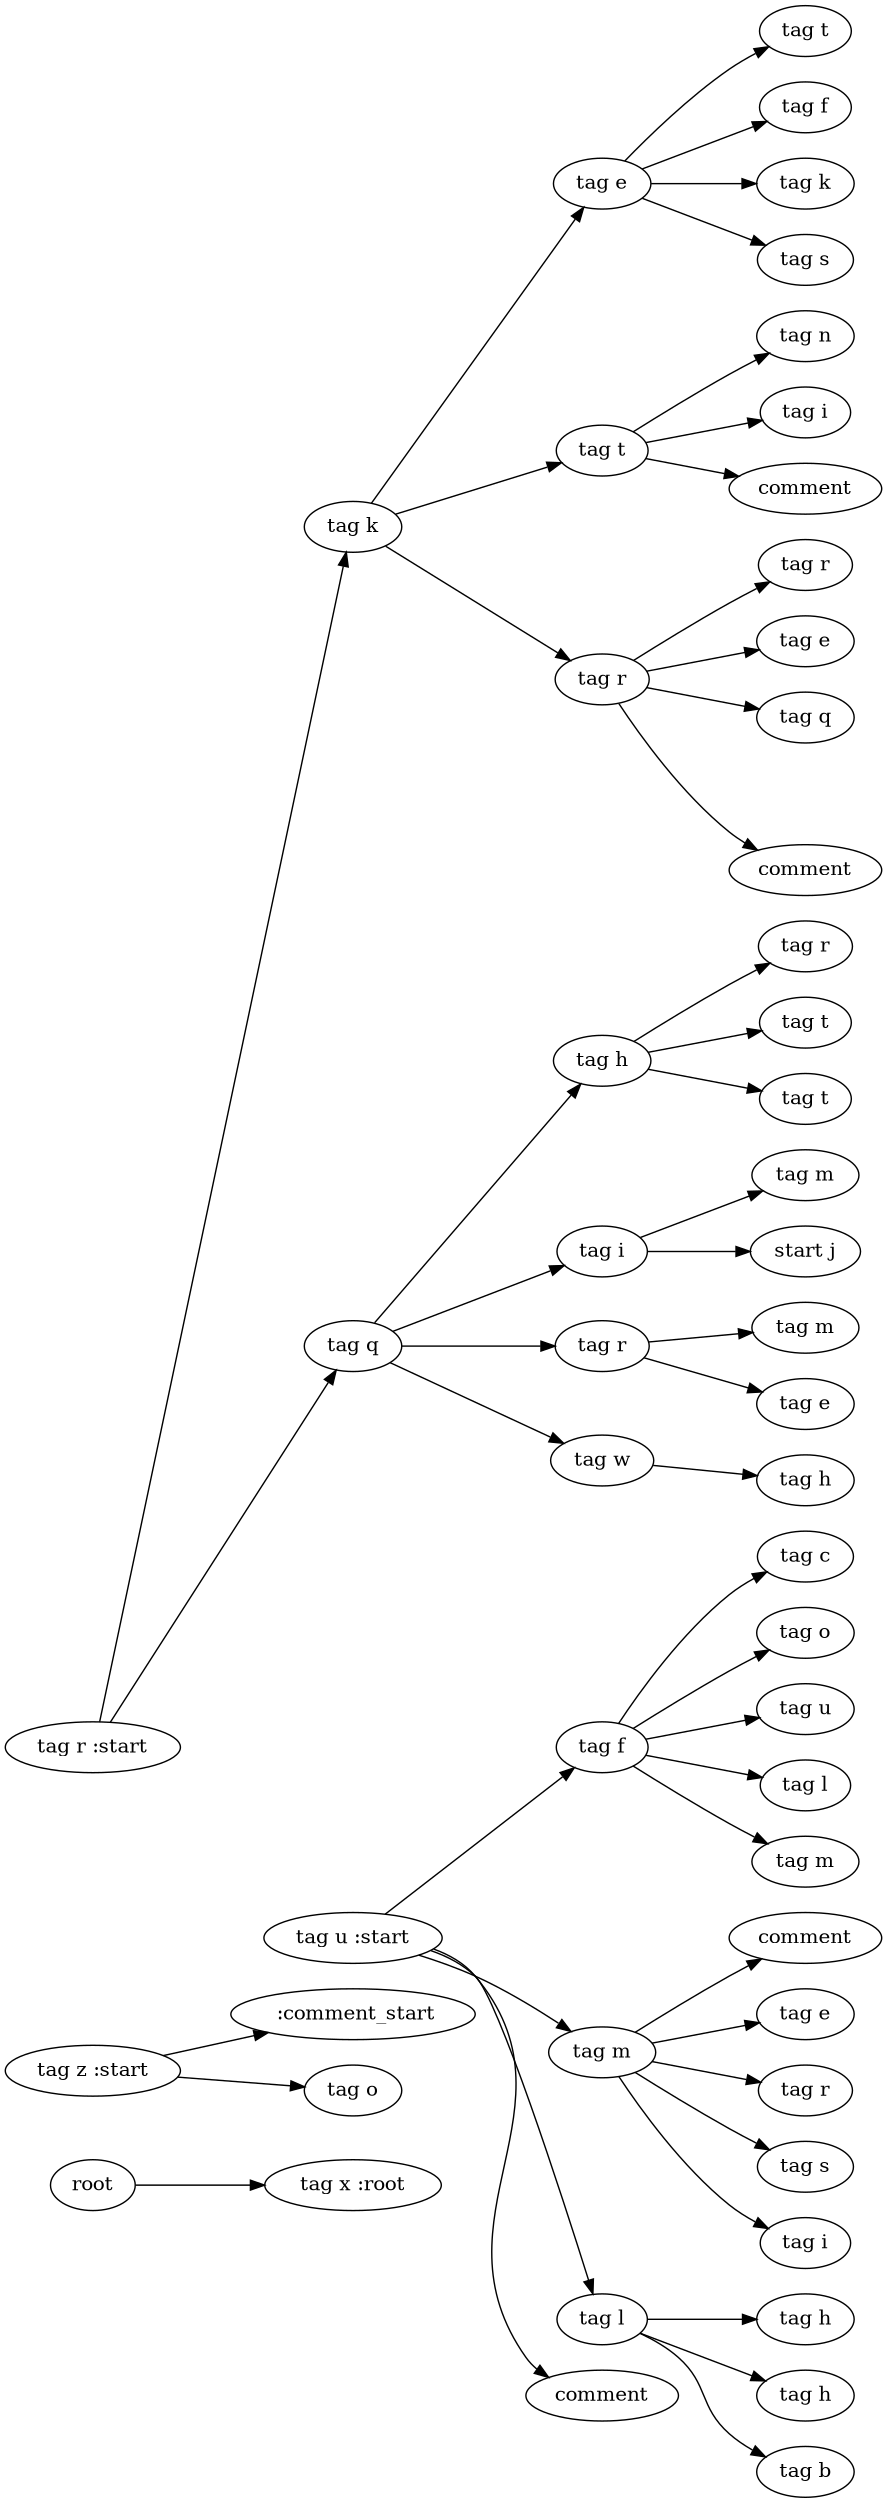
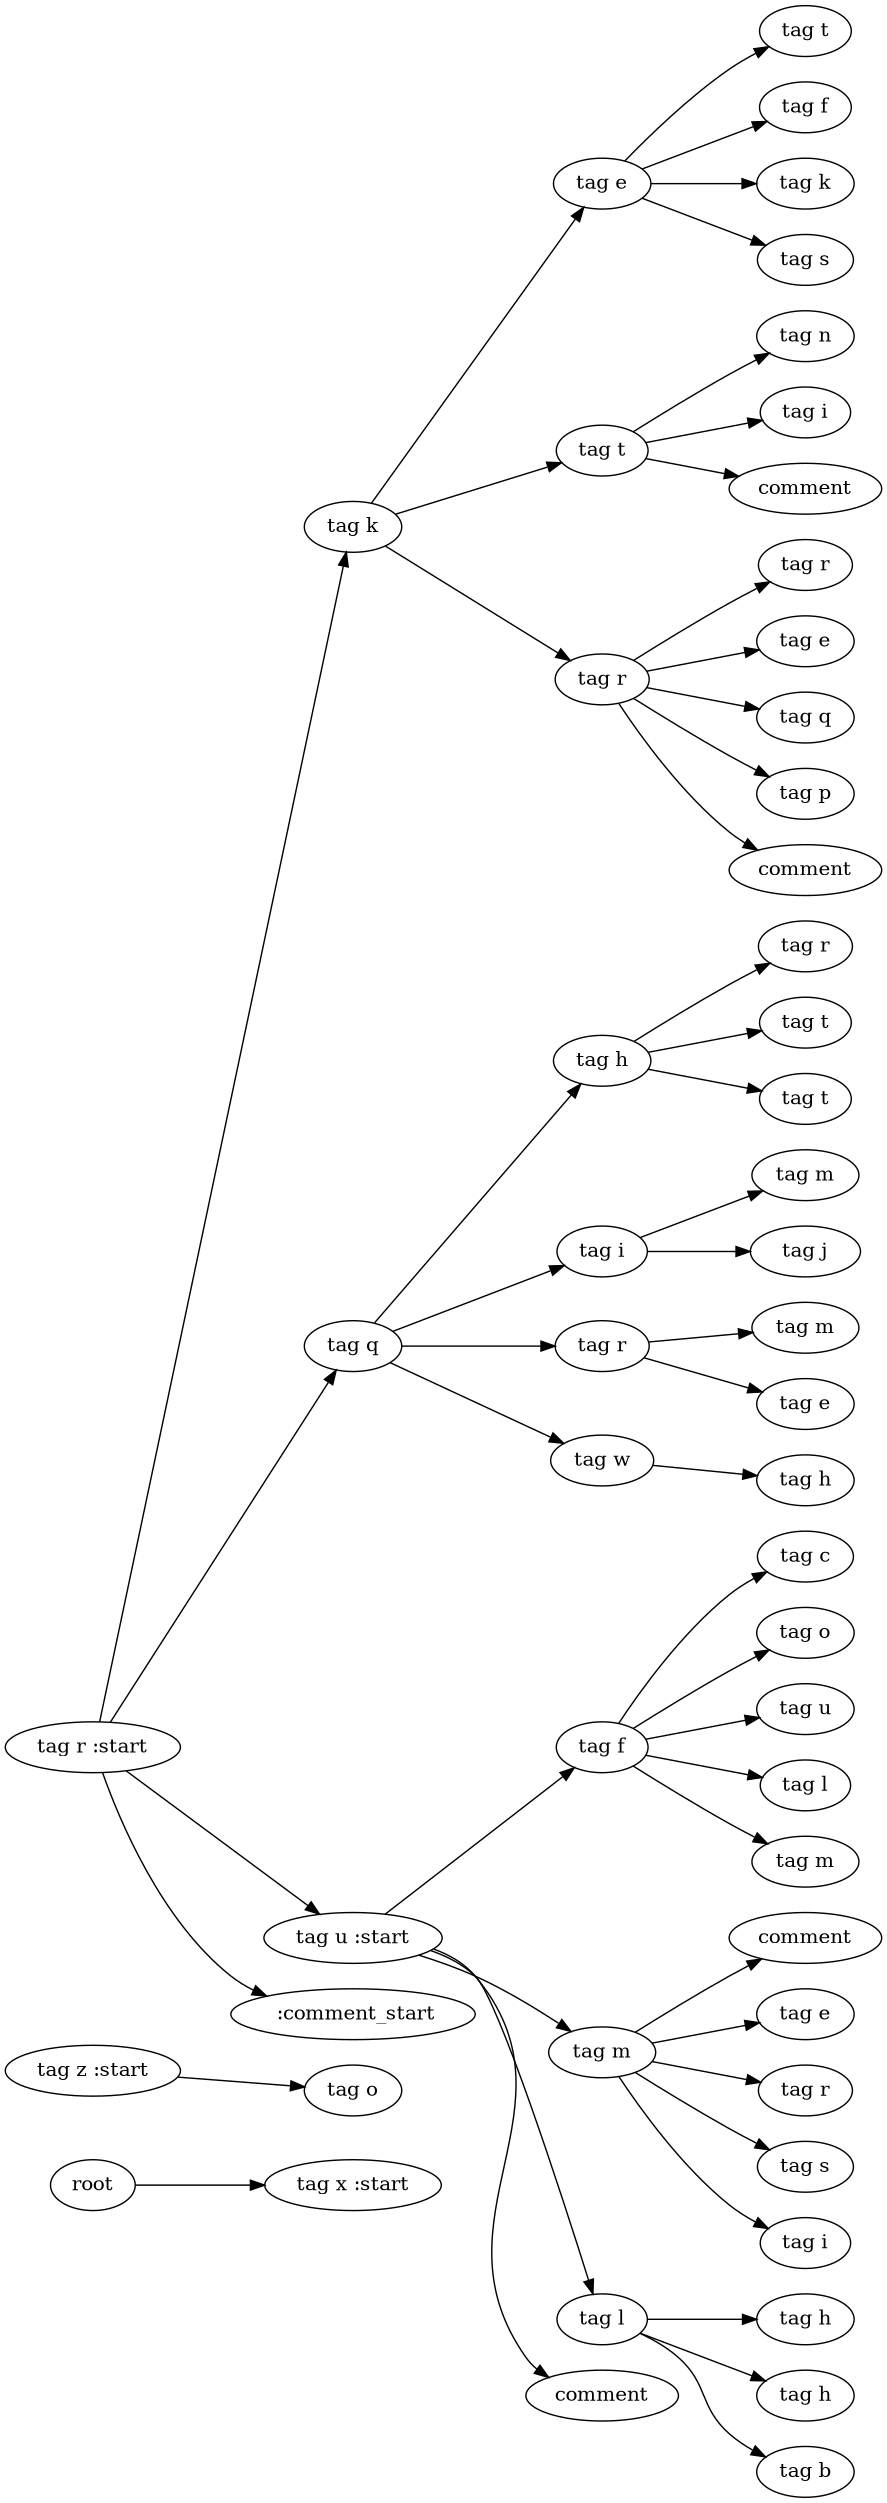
none -> (805, 794)
(805, 1251) -> (805, 1251)
none -> (217, 1838)
(209, 2046) -> (161, 1894)
(353, 2185) -> (353, 2185)
